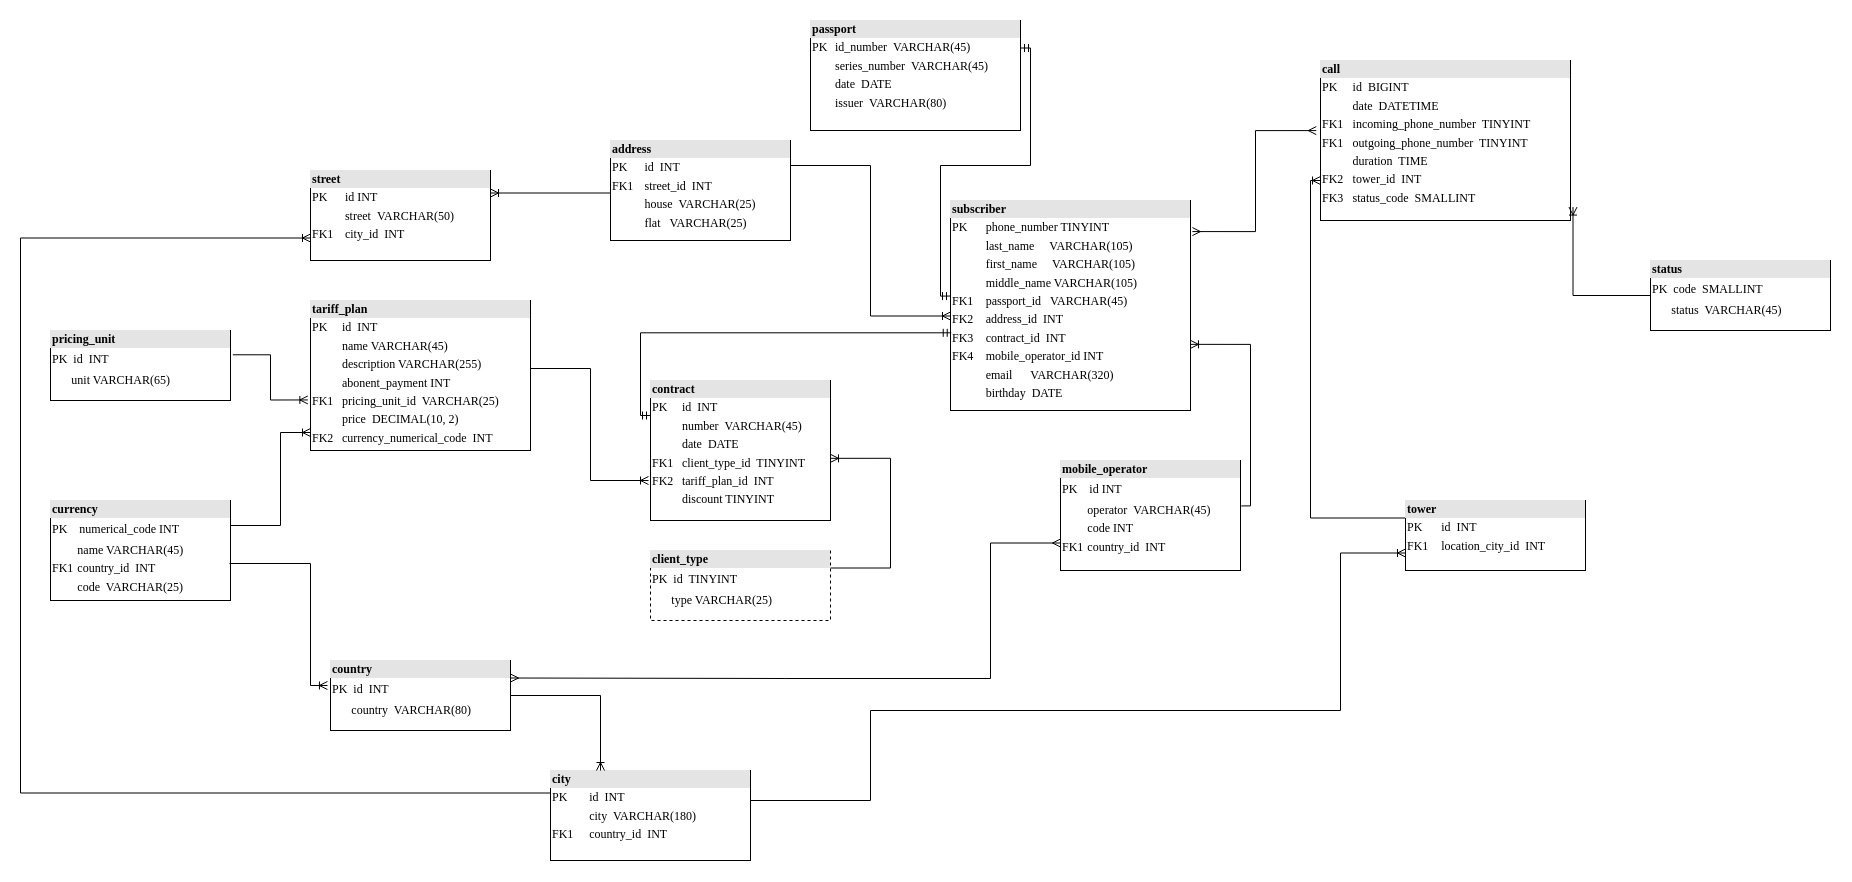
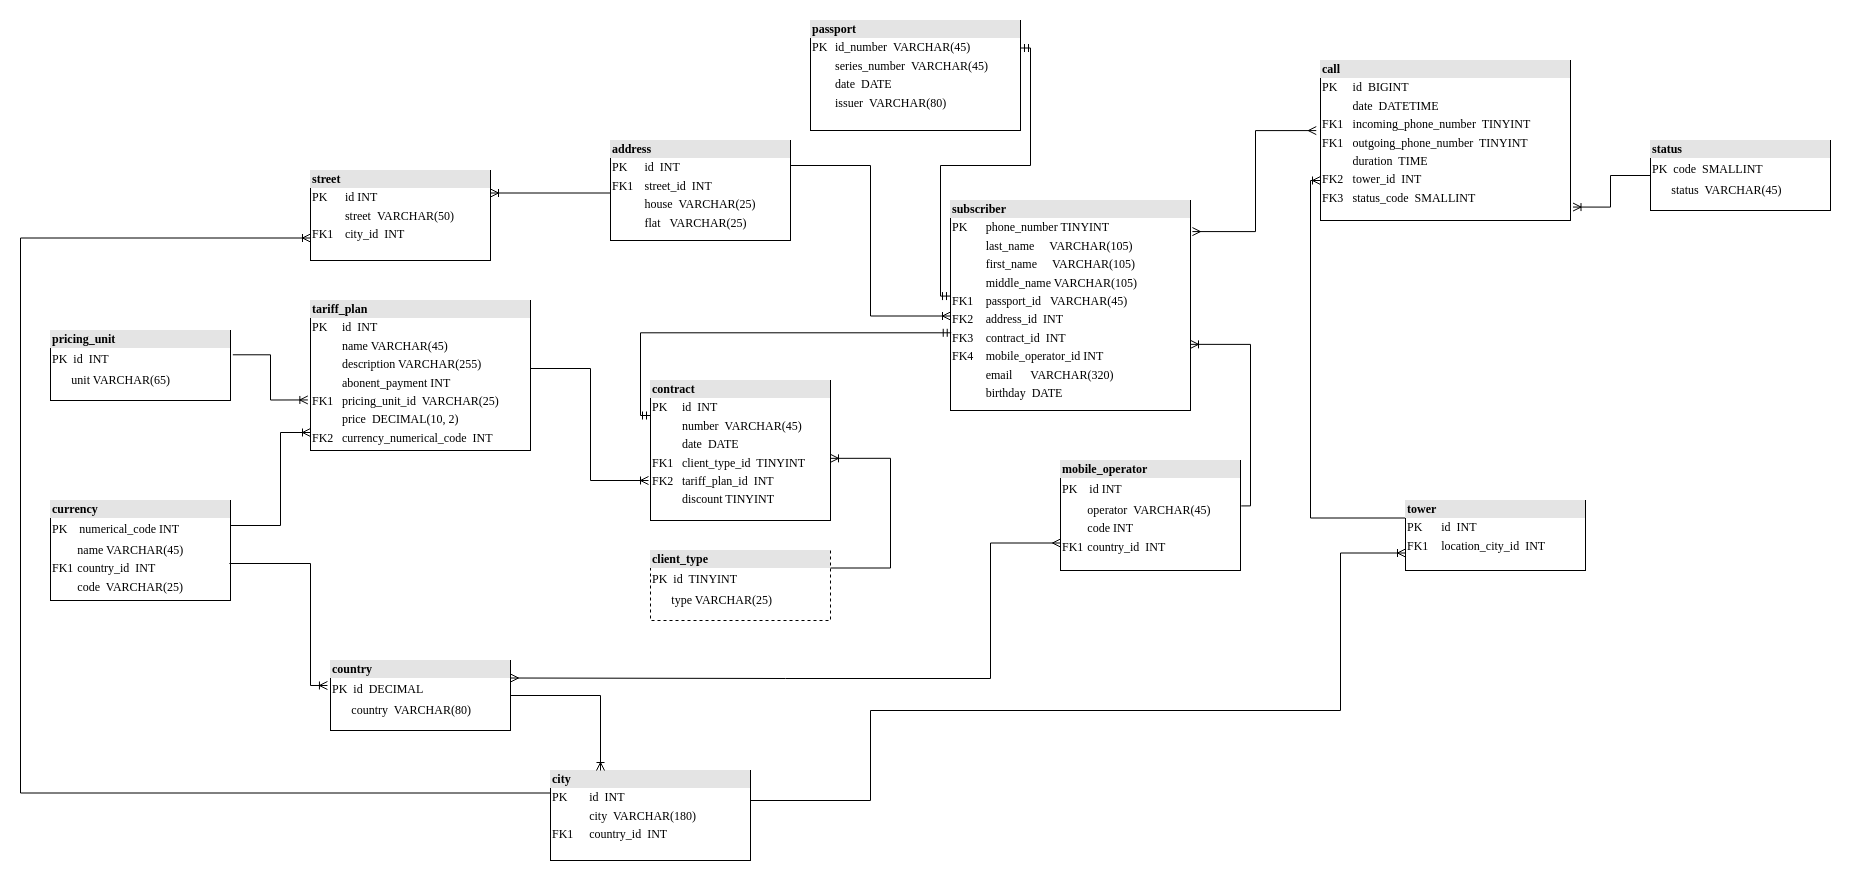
(1741, 296) -> (1741, 176)
(396, 689) -> (396, 689)
